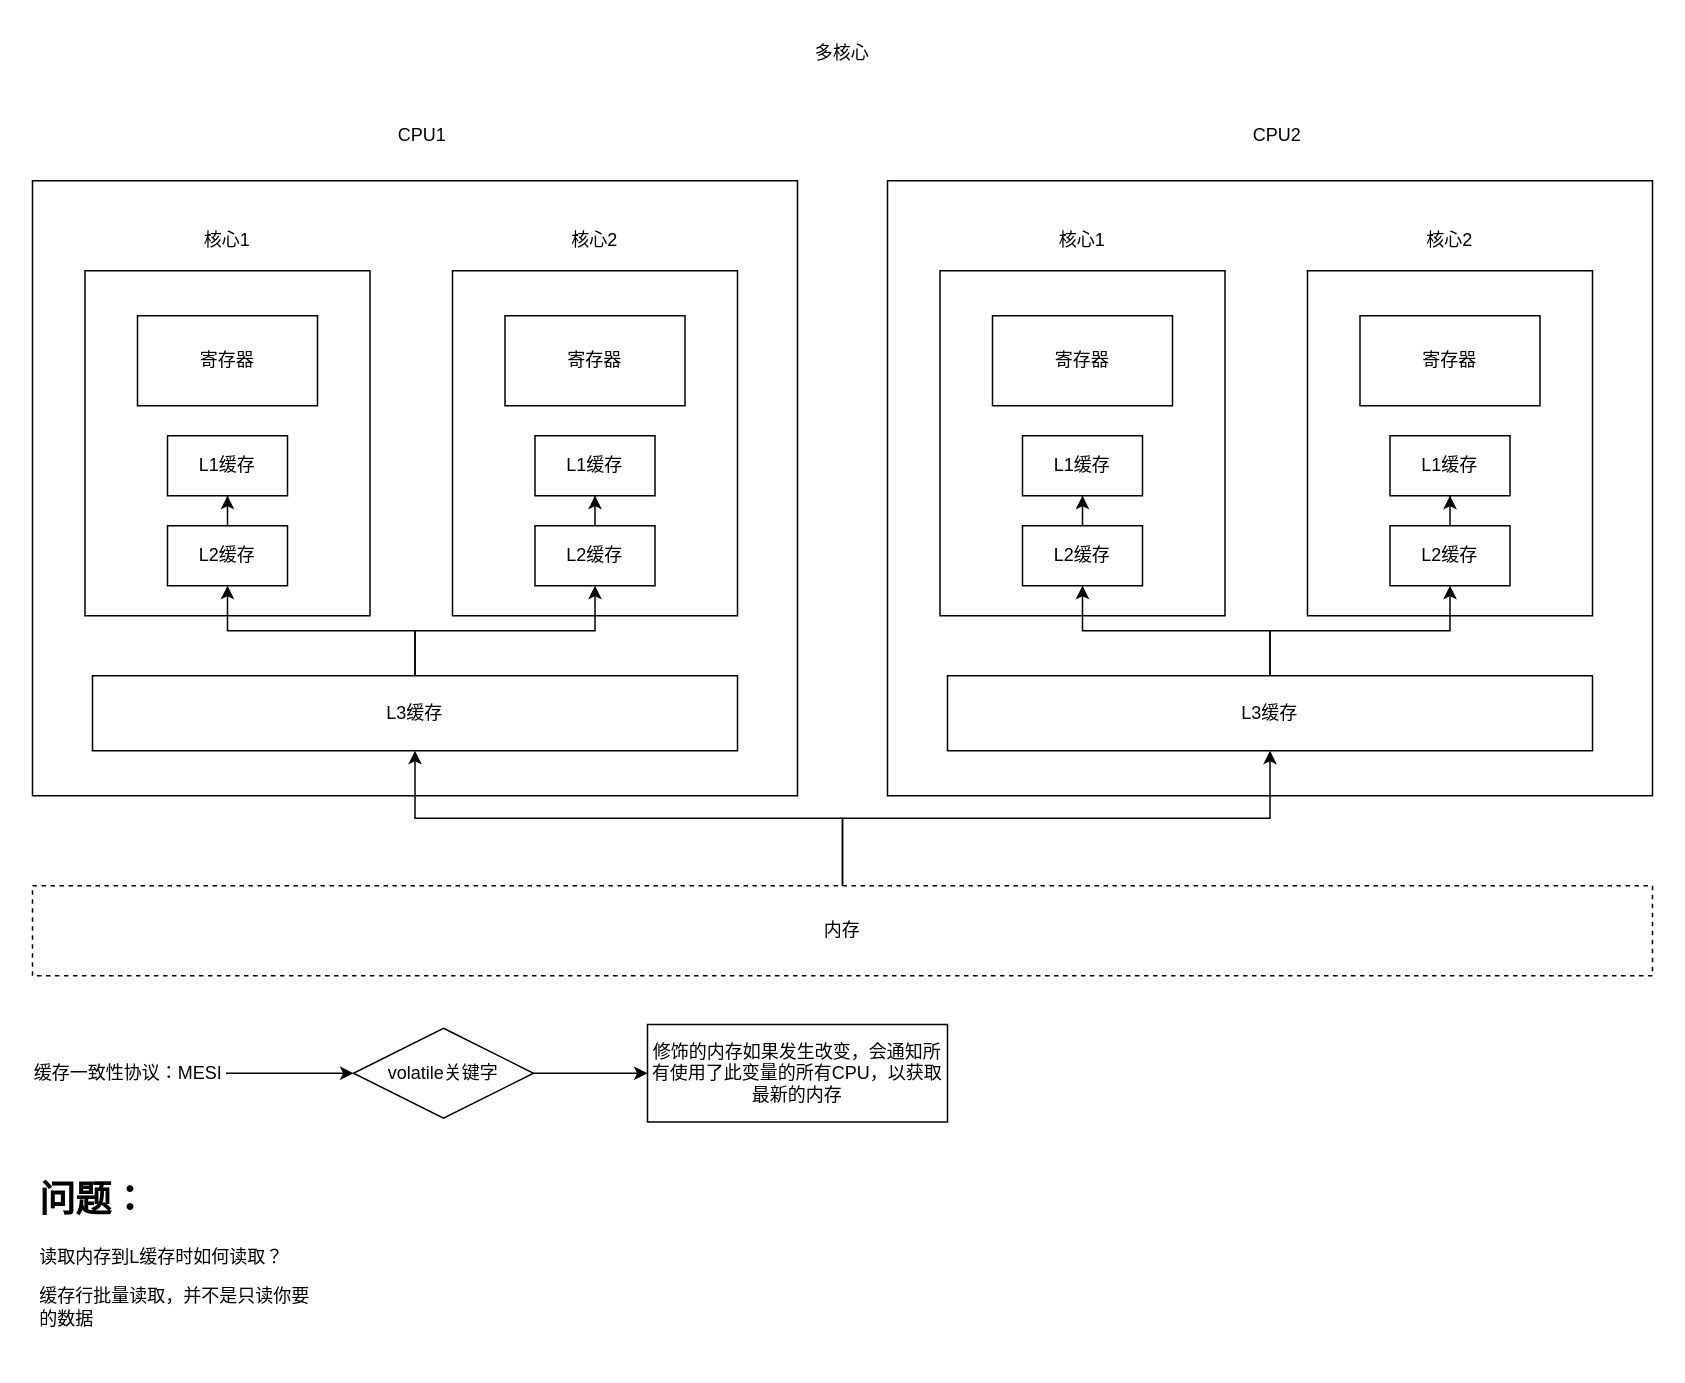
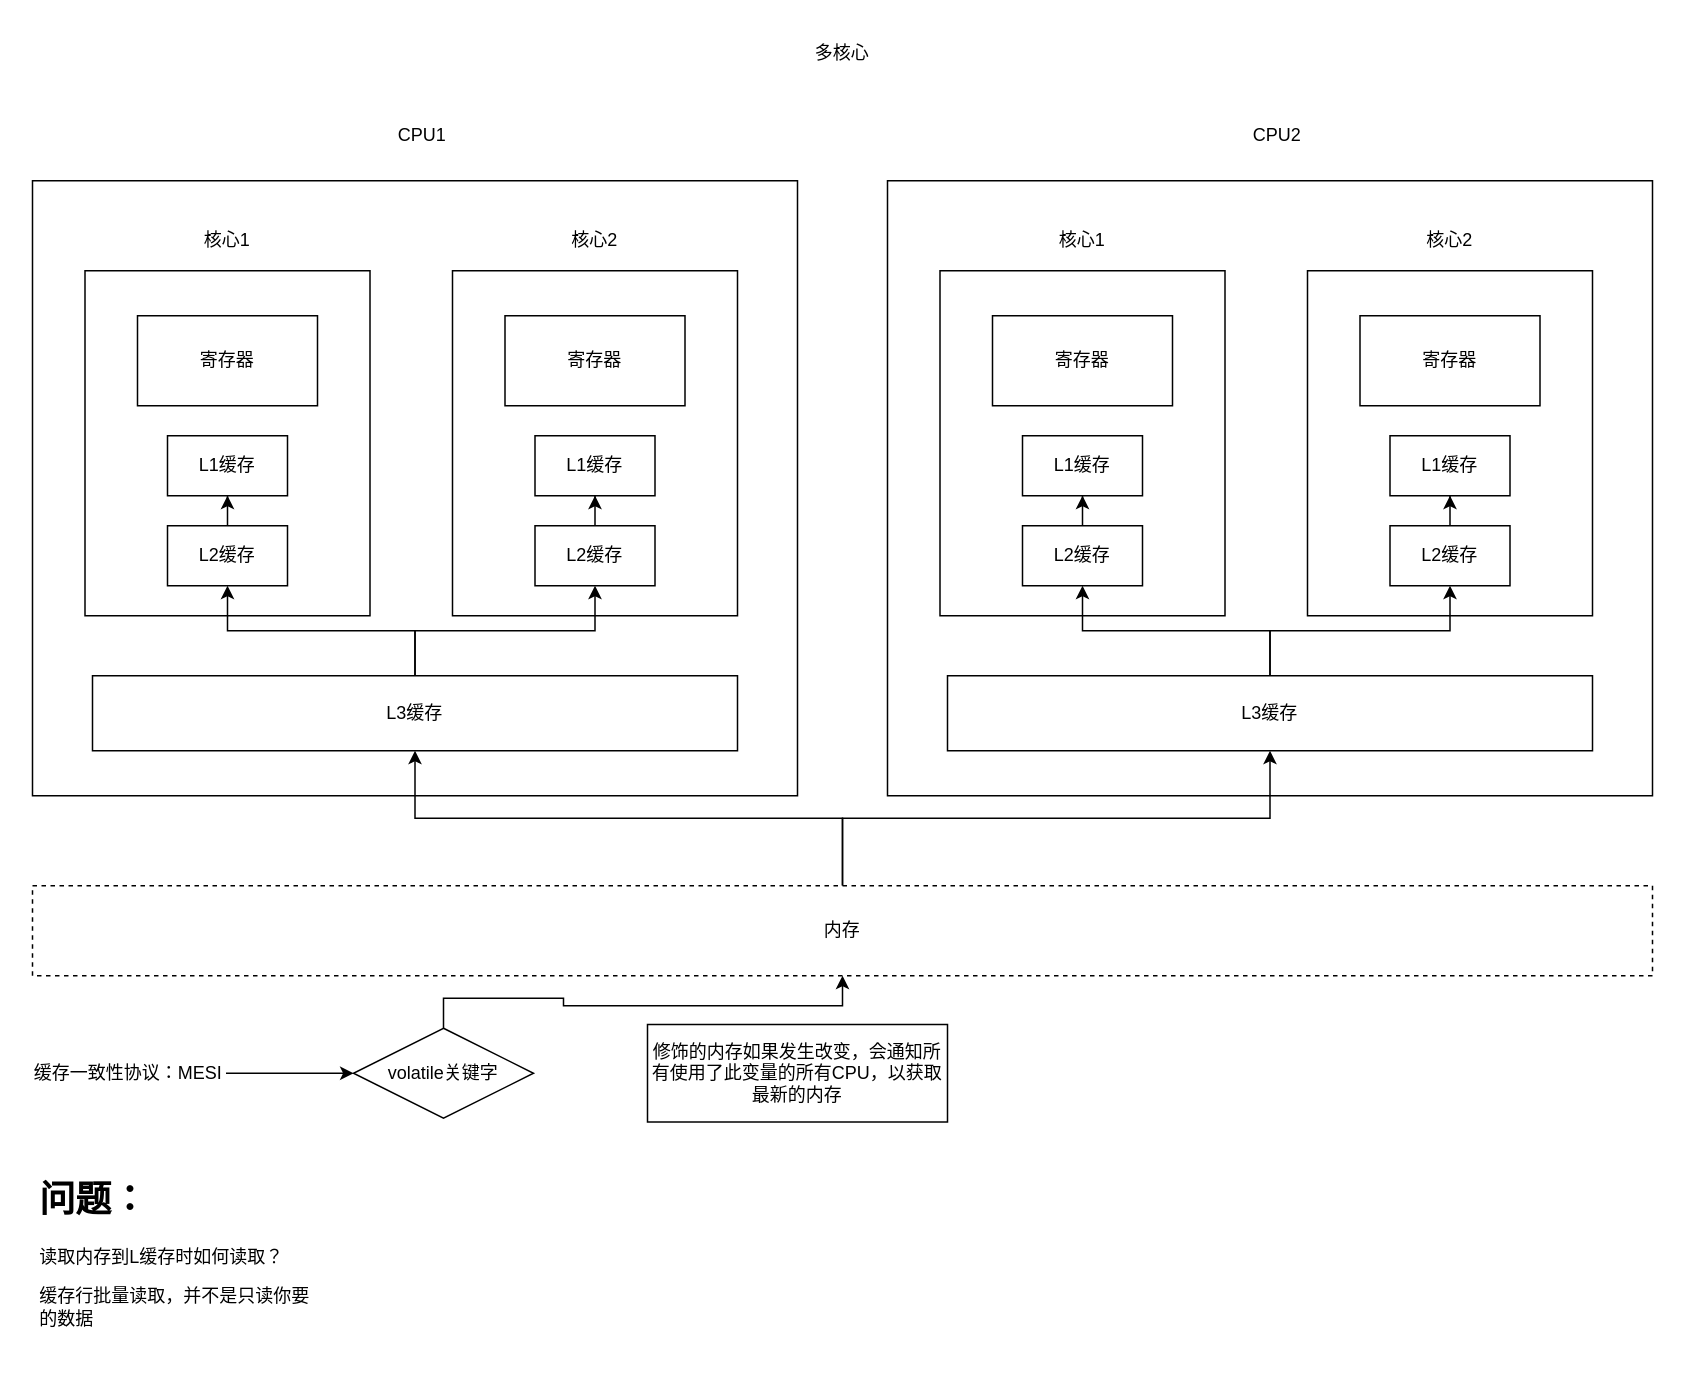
(585, 1073) -> (634, 1006)
